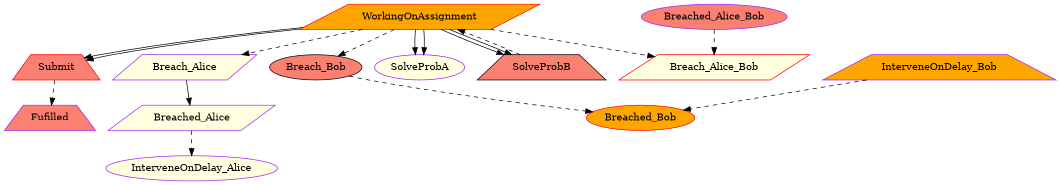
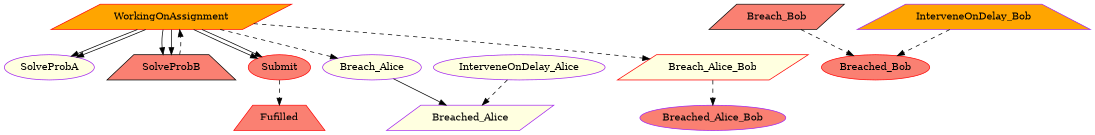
(714, 39) -> (713, 89)
(369, 41) -> none
(56, 67) -> (279, 67)
(185, 67) -> (372, 67)
(316, 67) -> (777, 17)
(50, 118) -> (279, 118)
(641, 118) -> (876, 67)
(192, 140) -> (497, 90)
